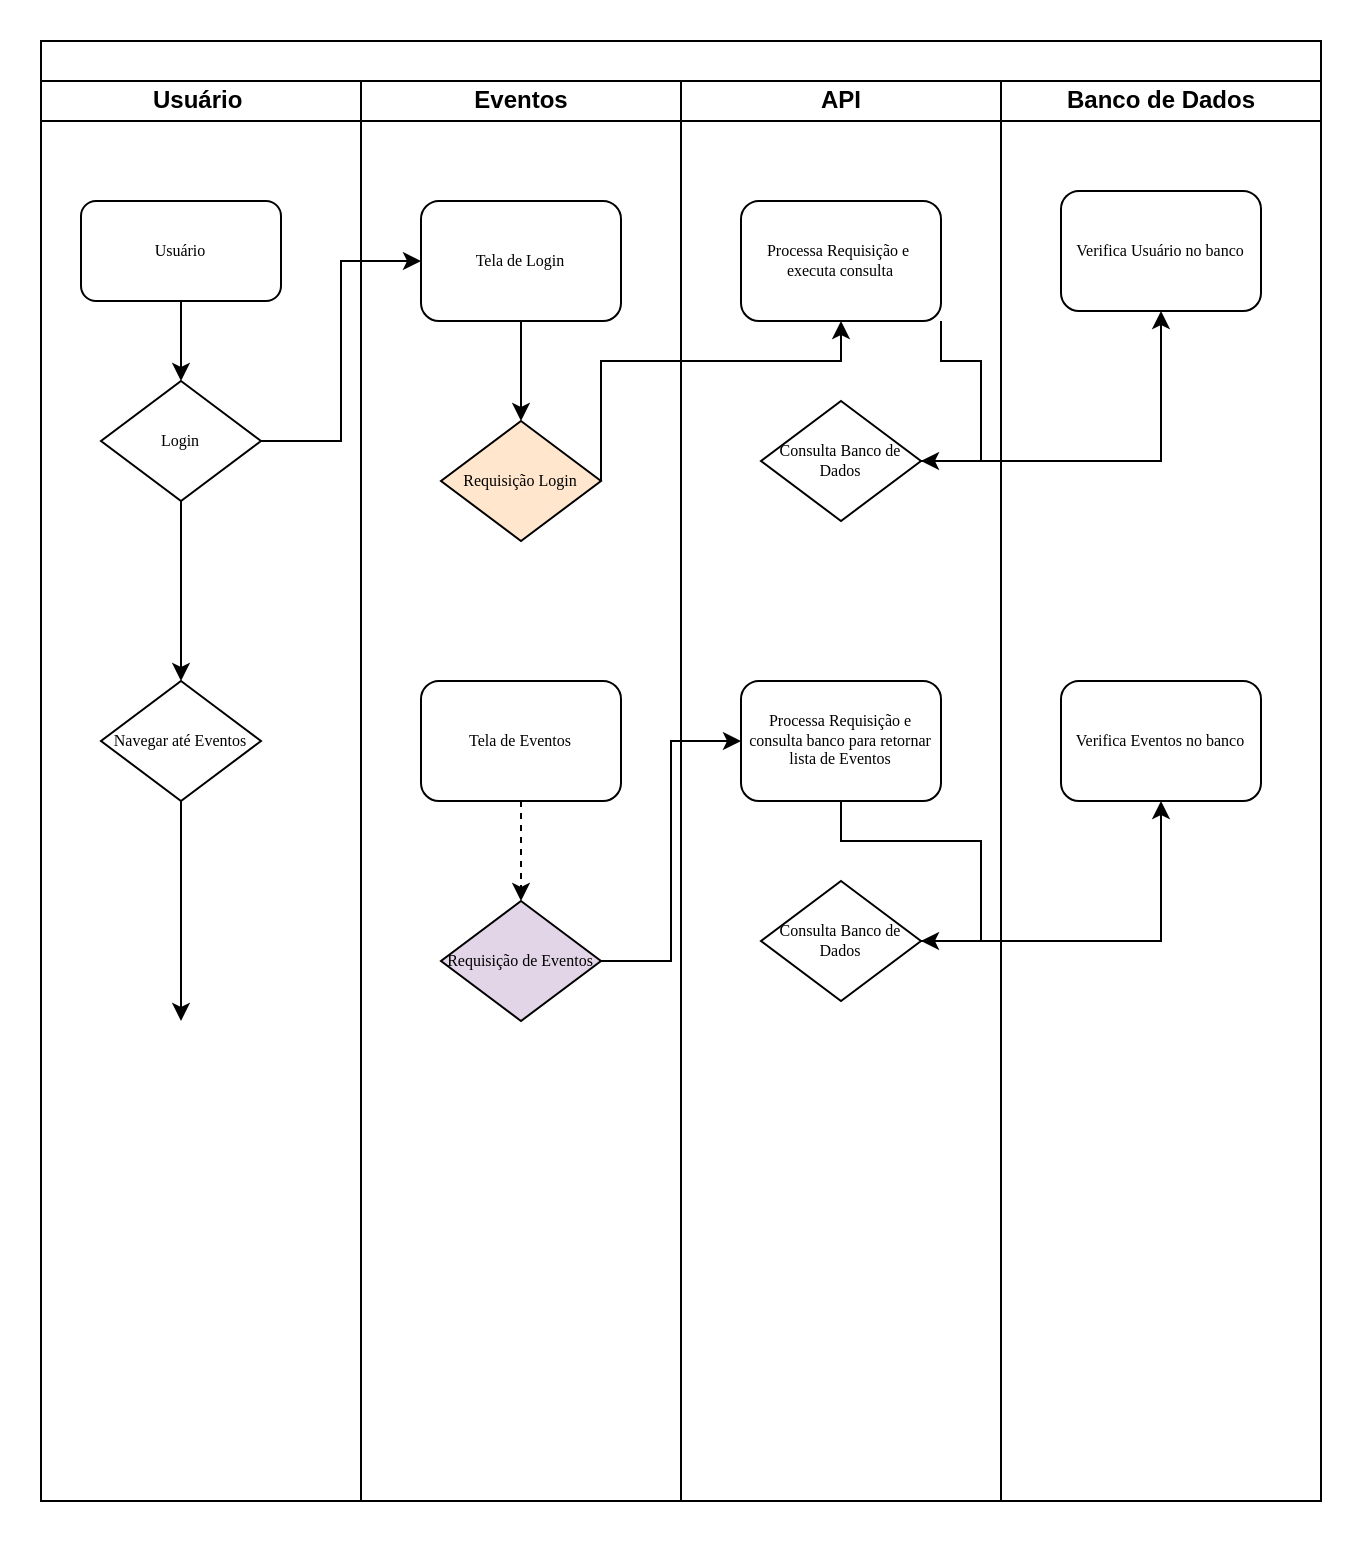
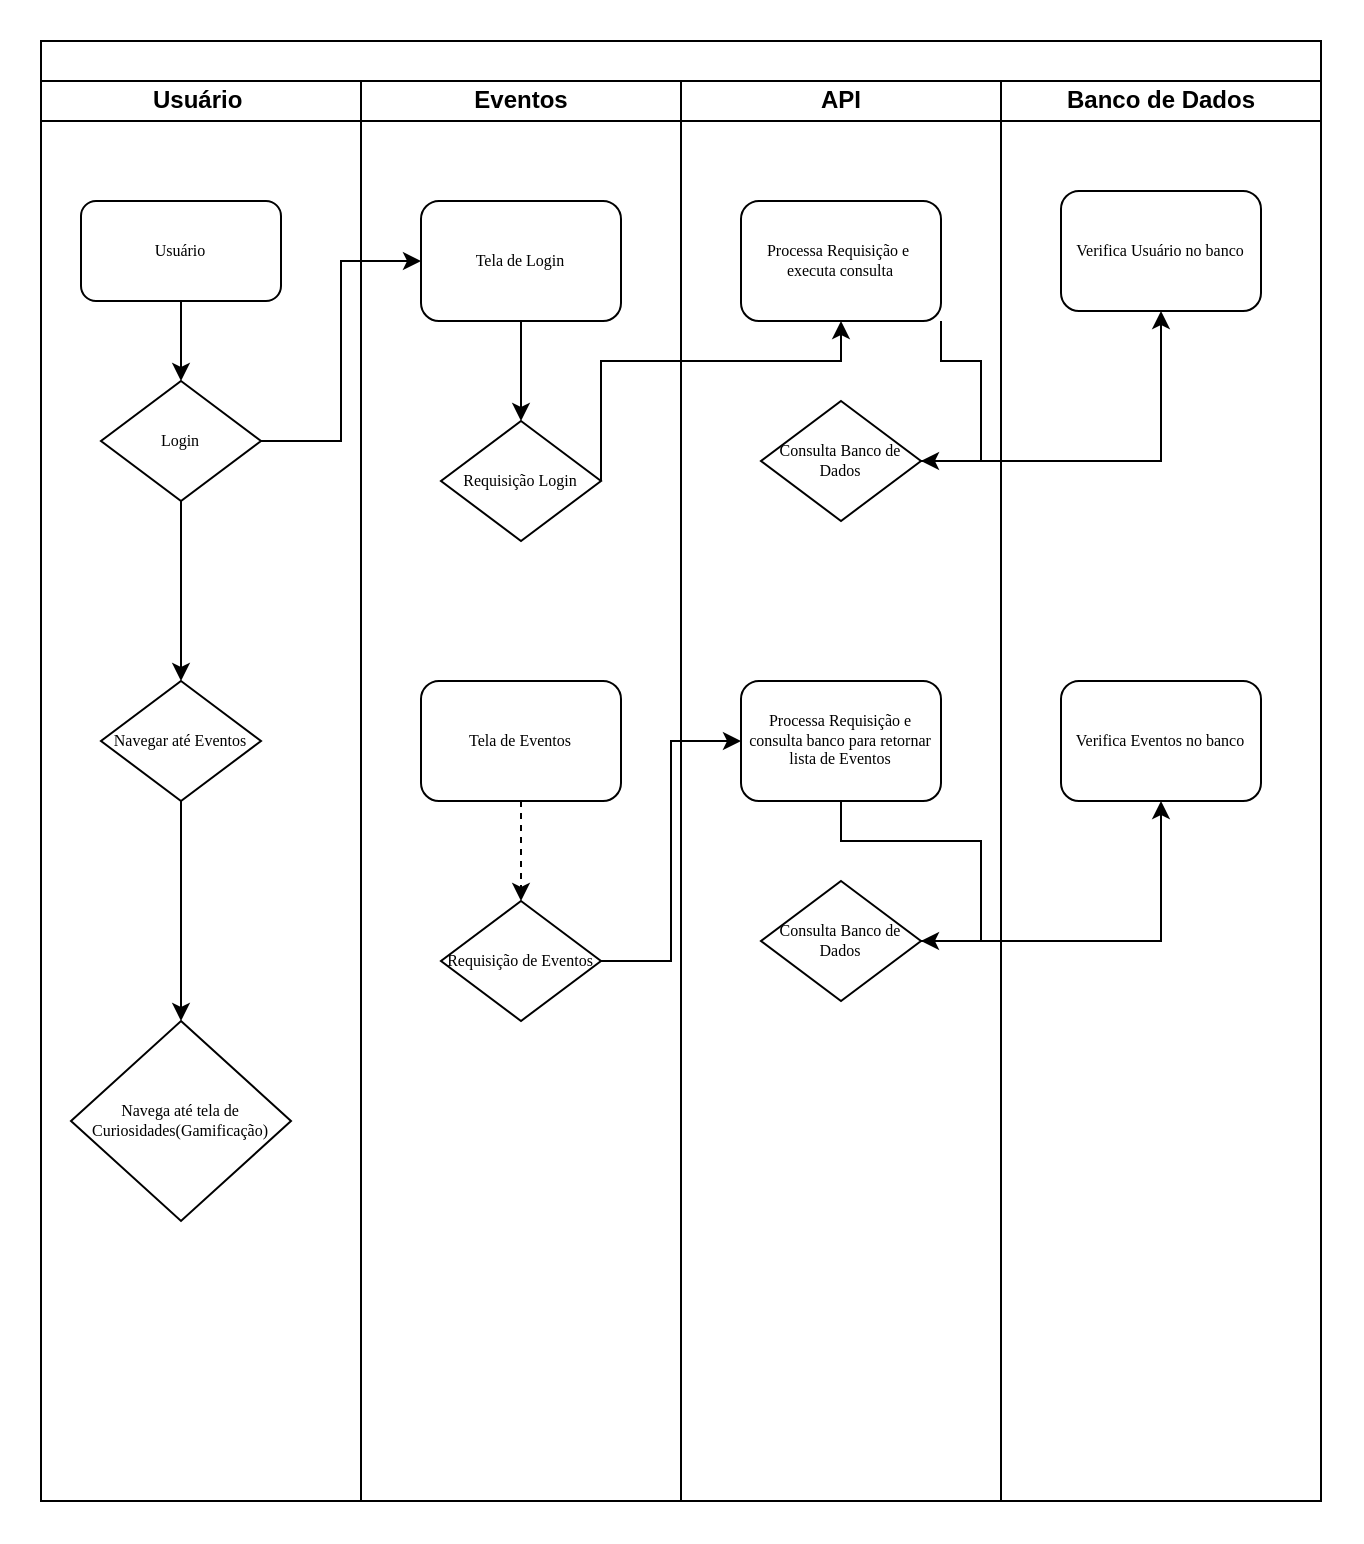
(521, 481) -> (521, 481)
(521, 961) -> (521, 961)
none -> (181, 1121)
